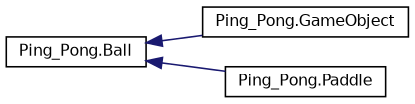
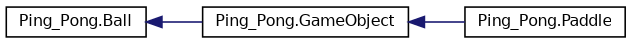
(194, 67) -> (445, 22)
